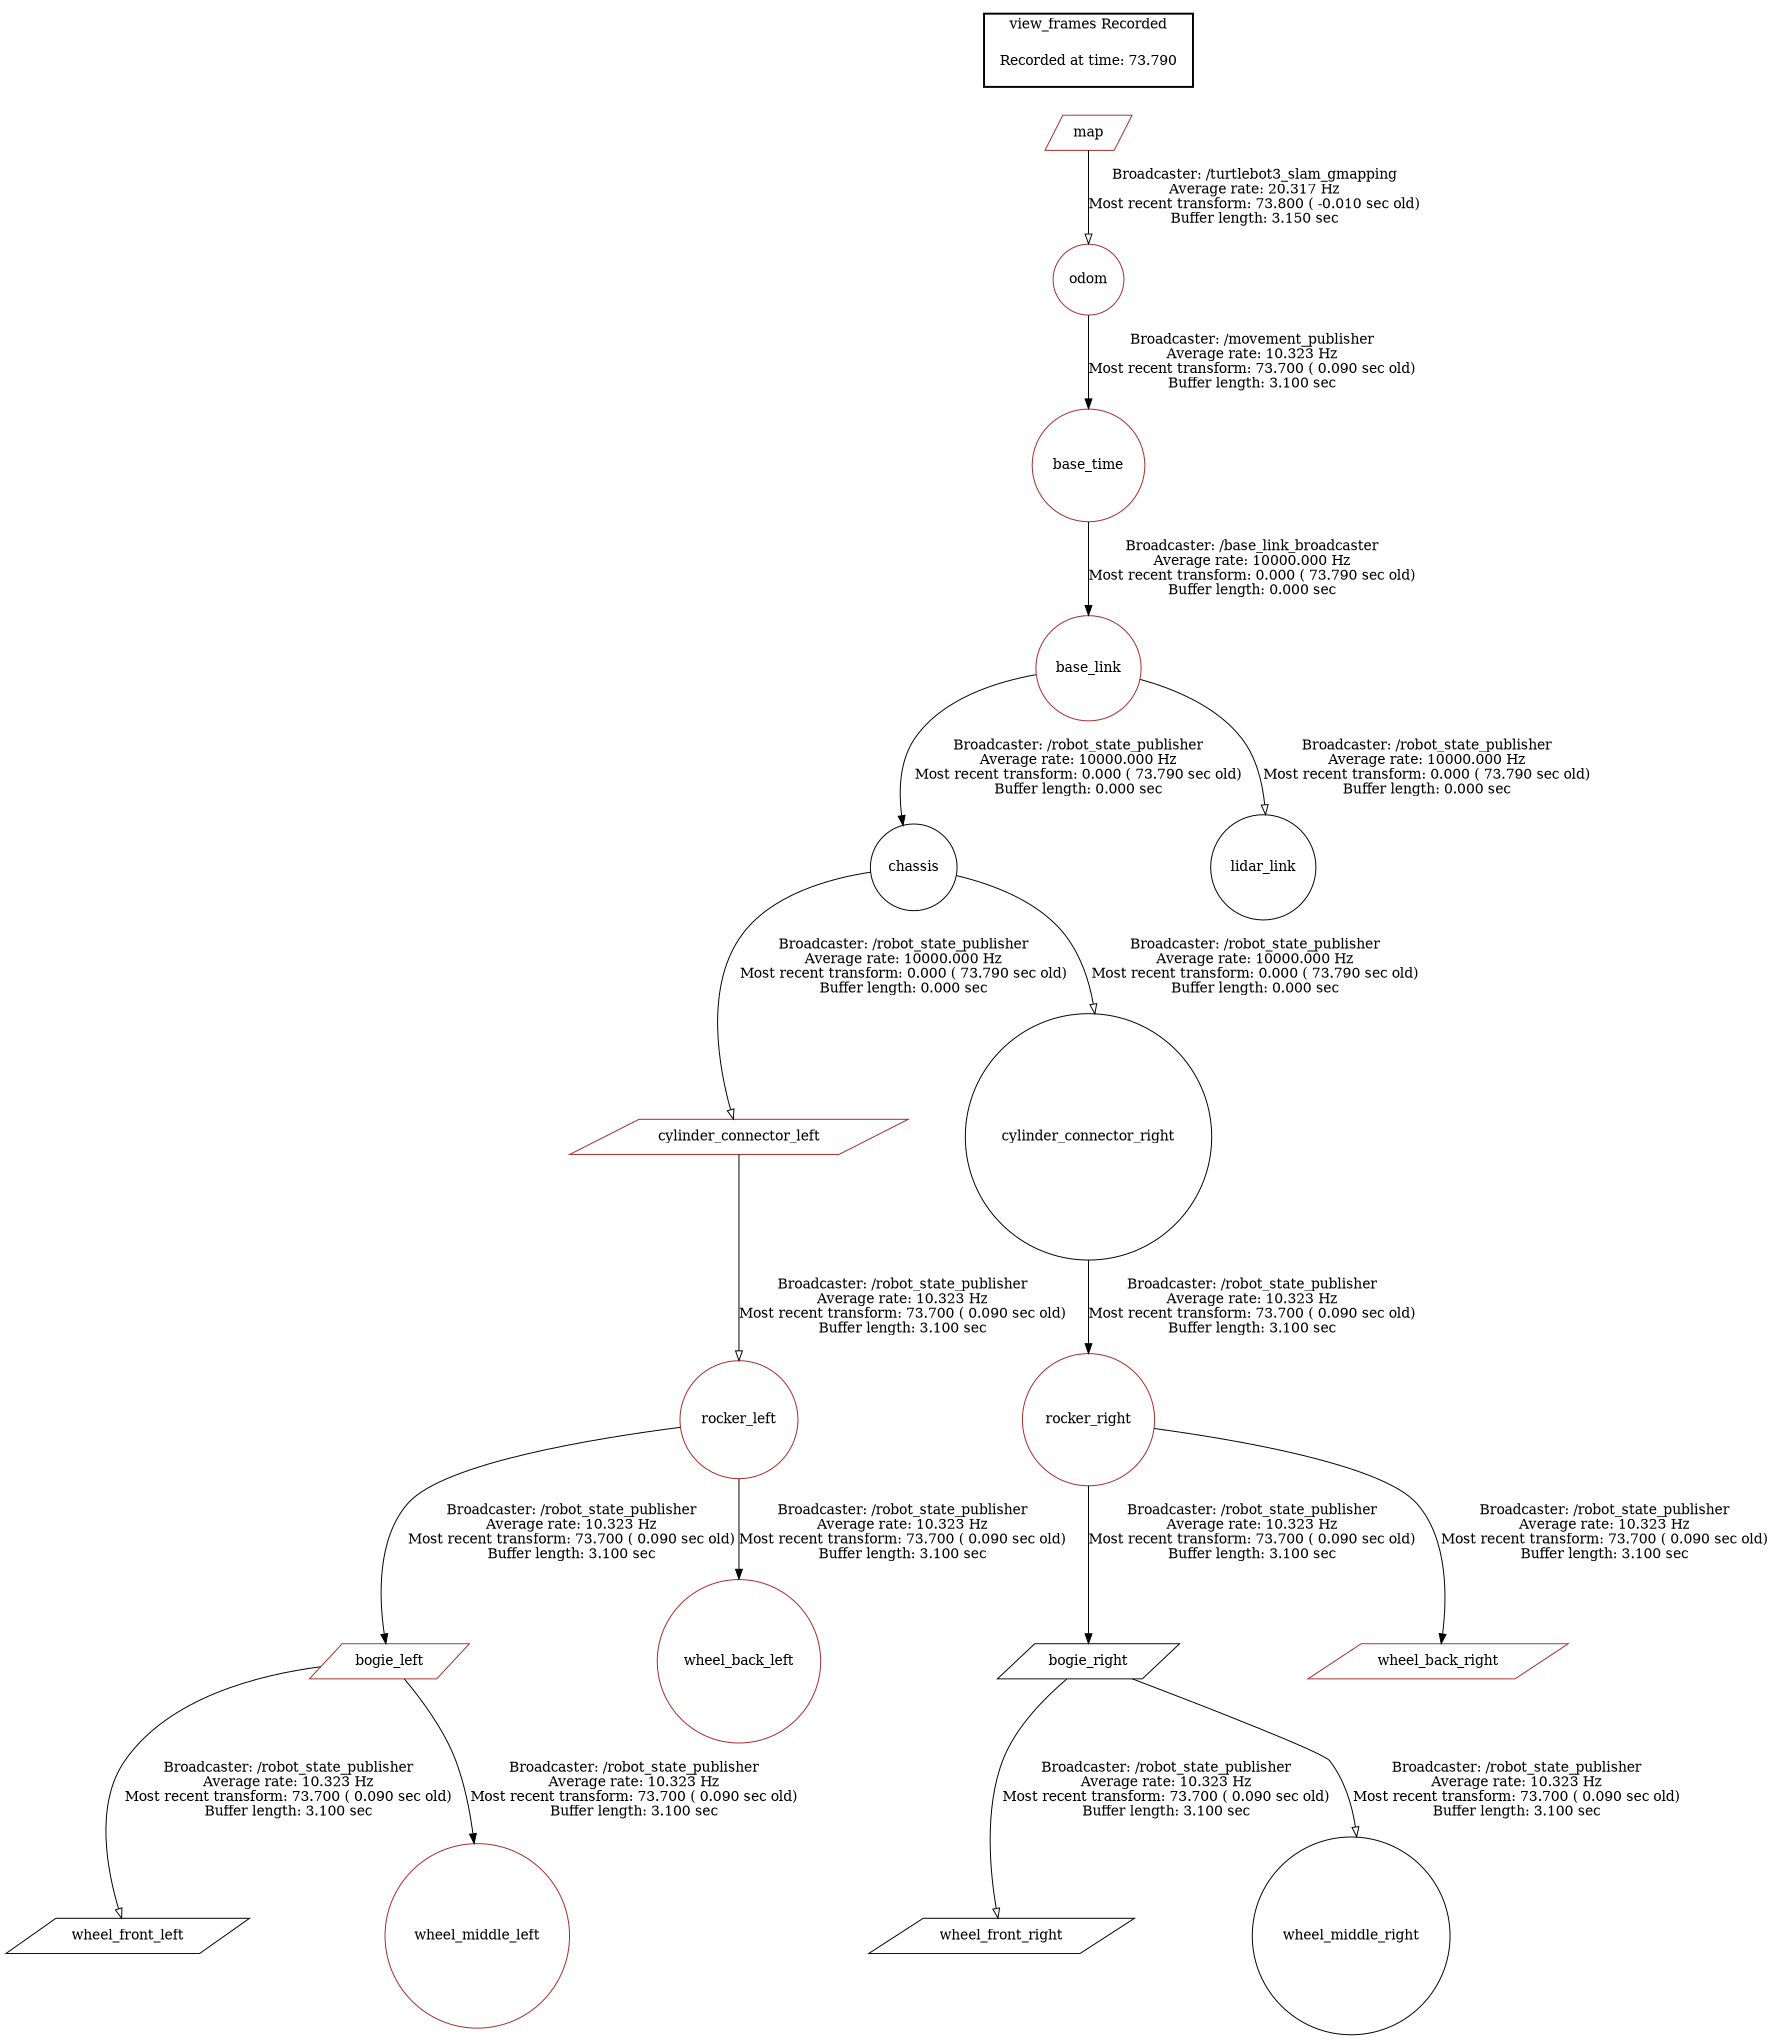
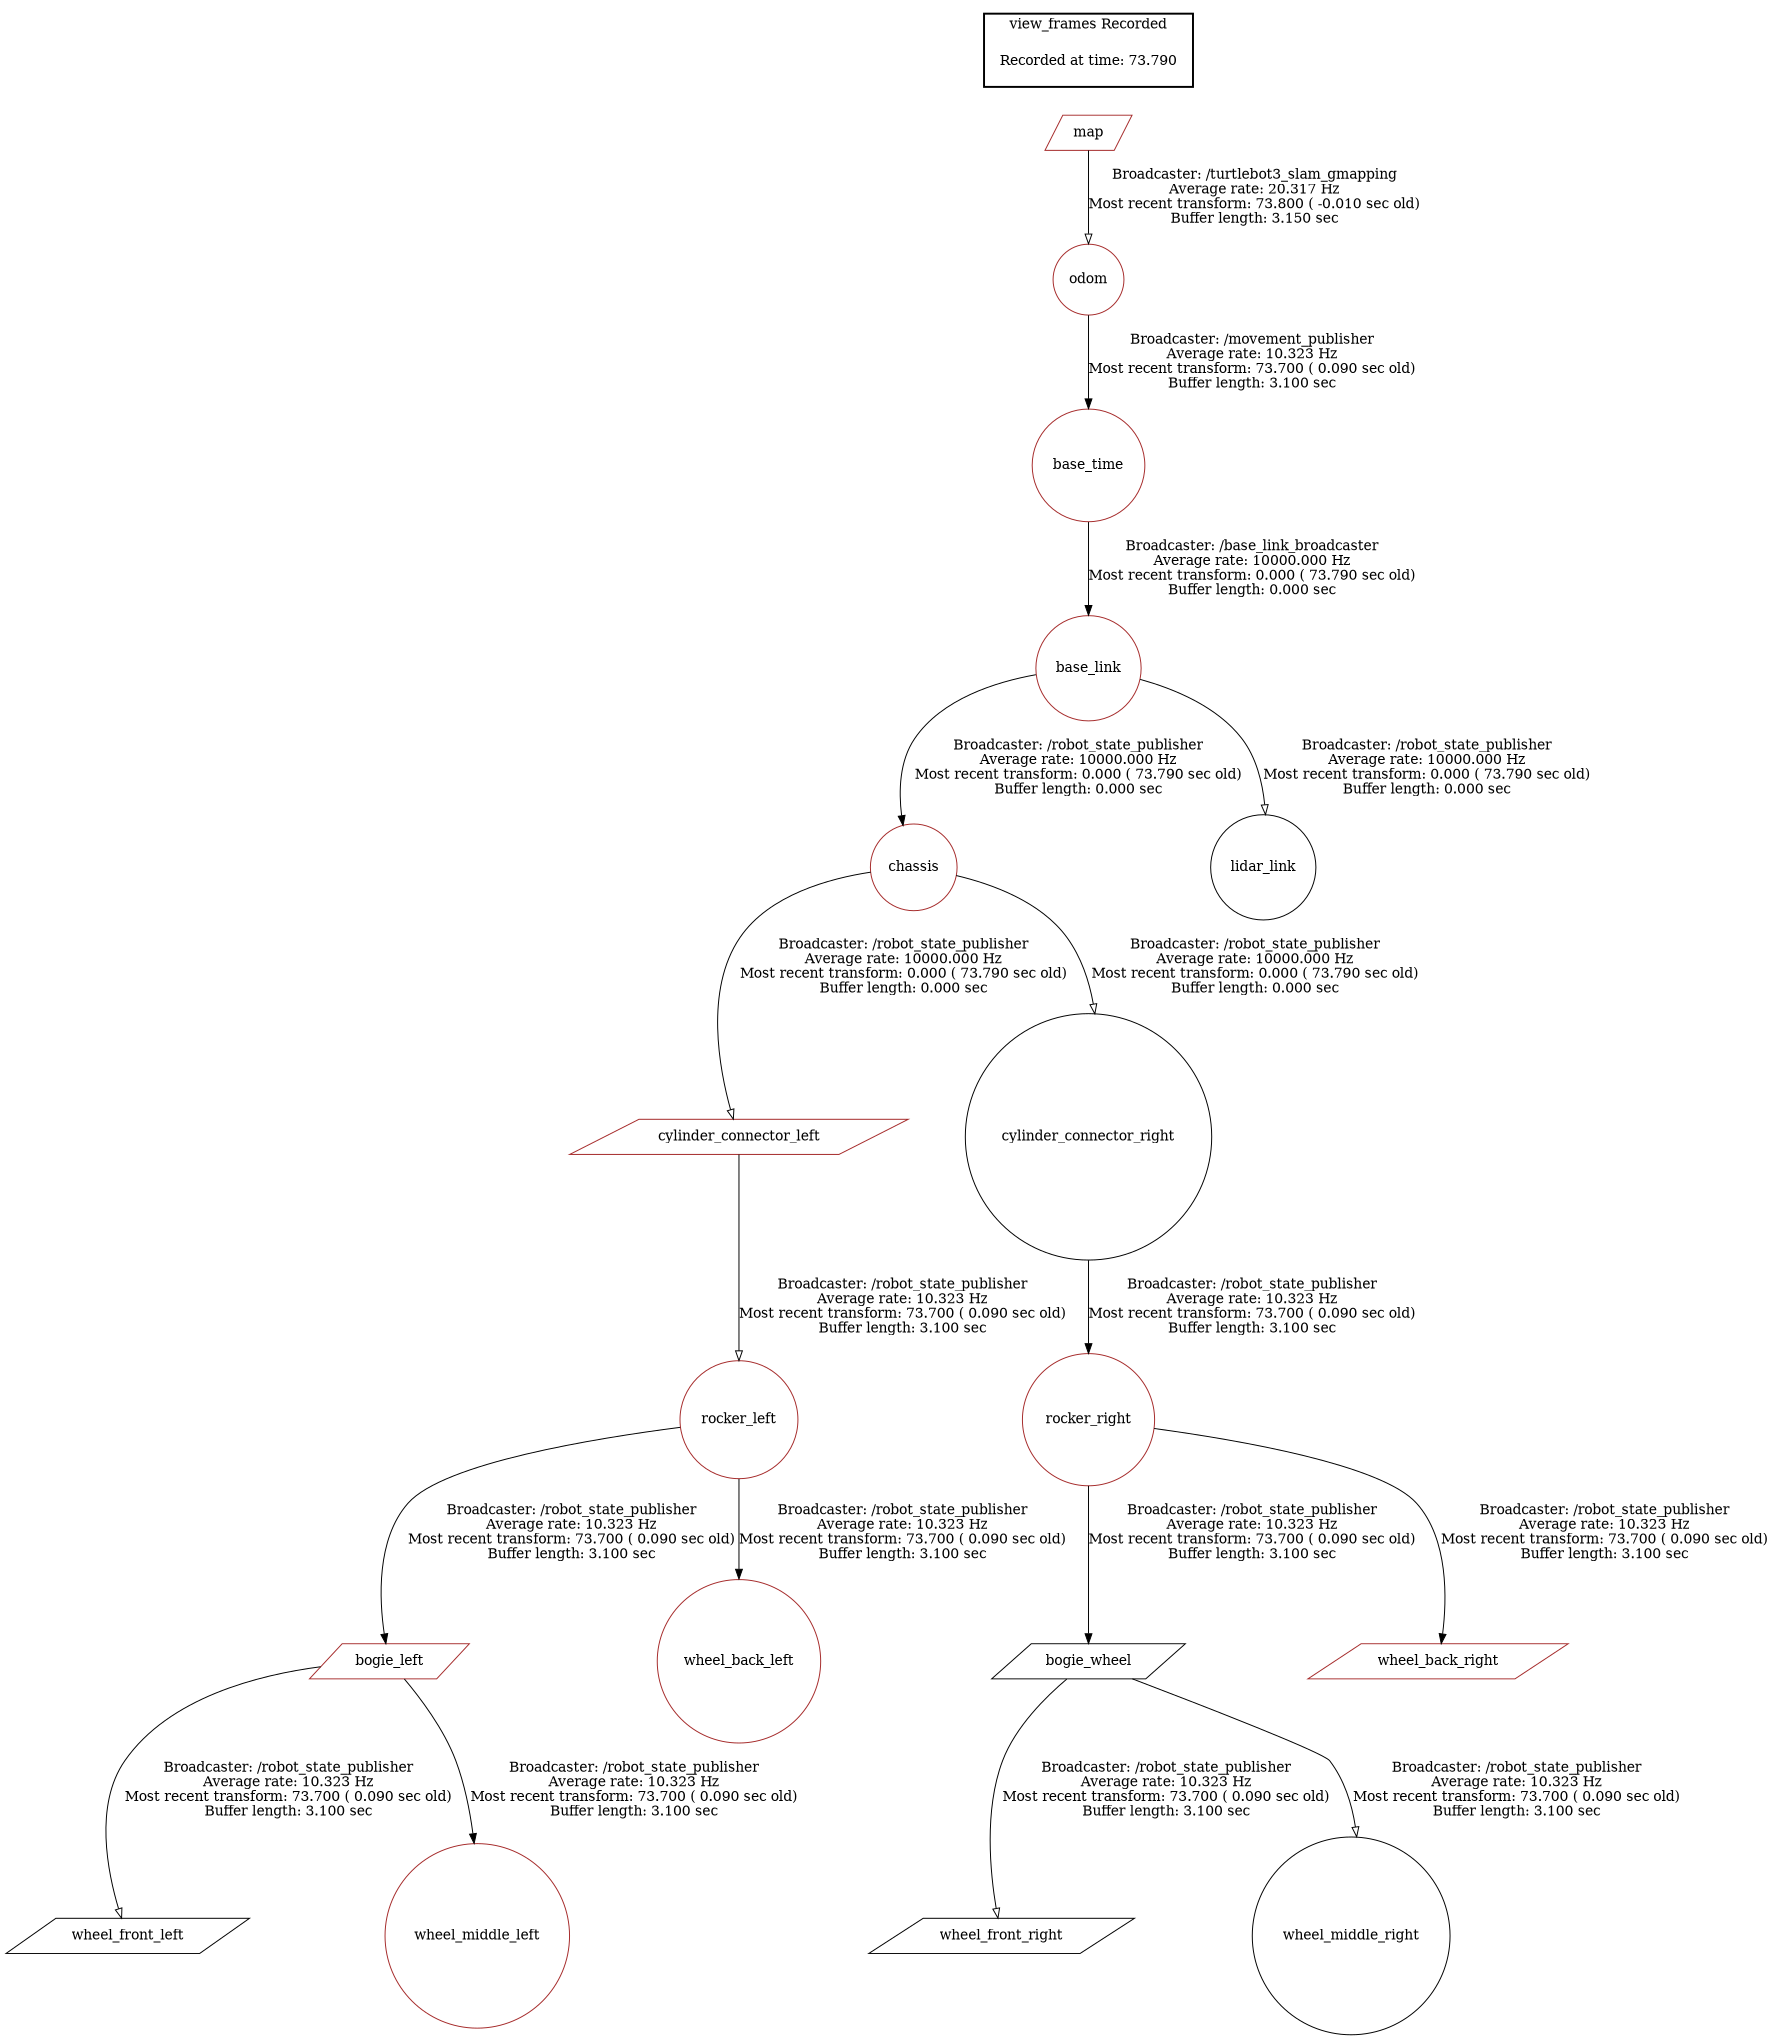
(914, 867) -> (914, 867)
(1088, 1661) -> (1088, 1661)
